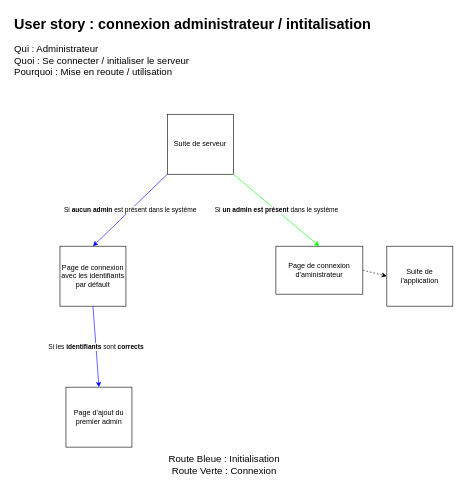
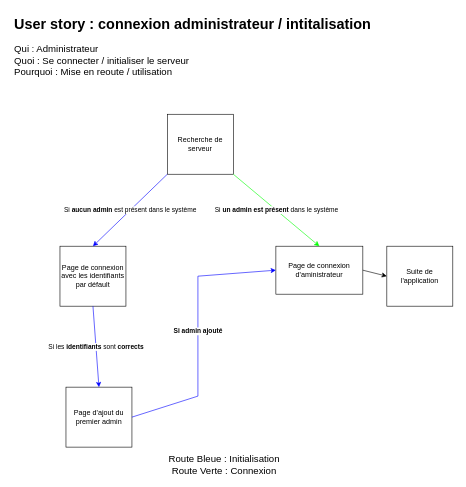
(200, 144) -> (200, 144)
(372, 273) -> (372, 273)
none -> (165, 407)
